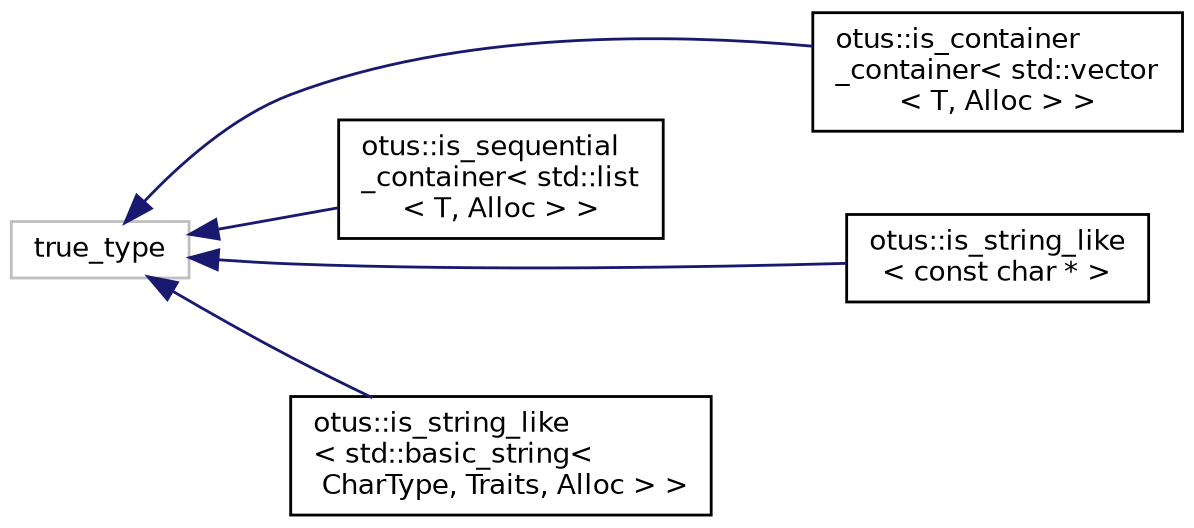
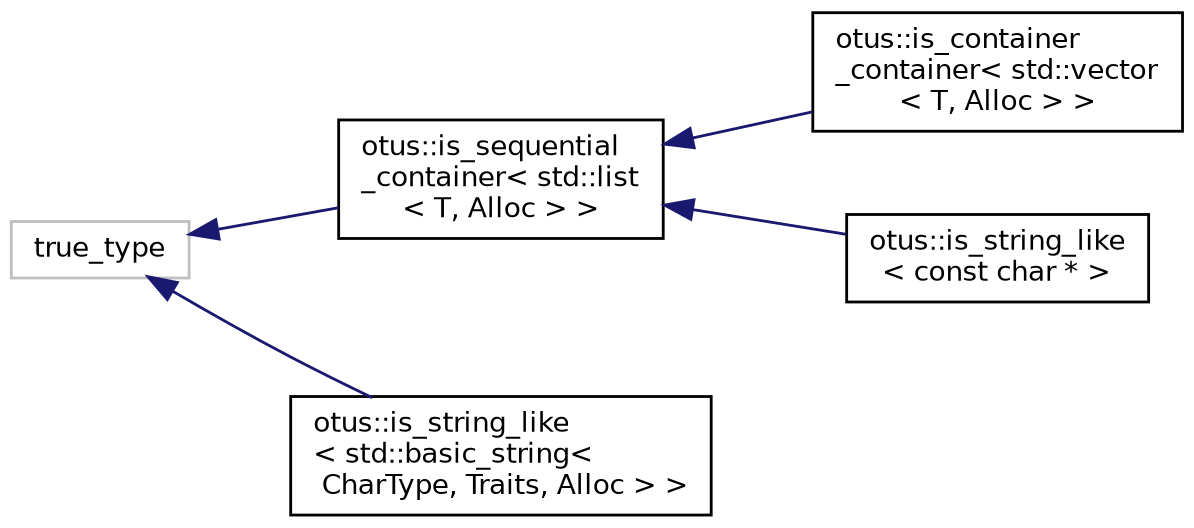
(458, 53) -> (753, 125)
(532, 268) -> (769, 222)
